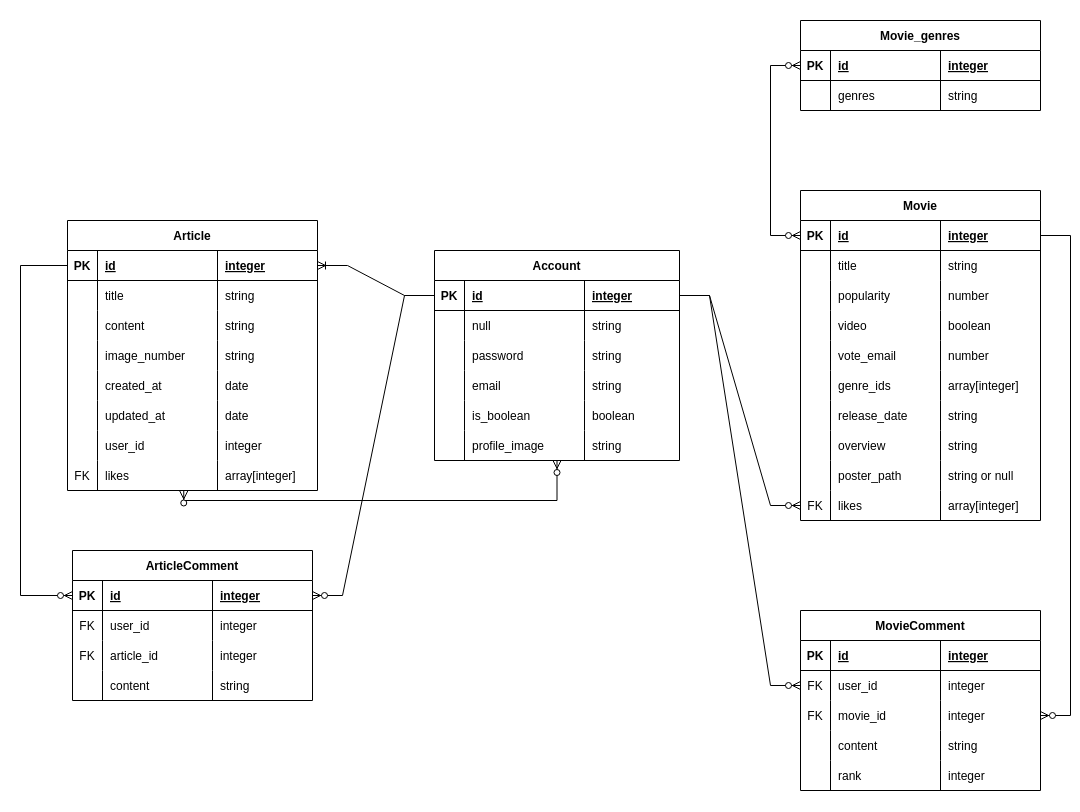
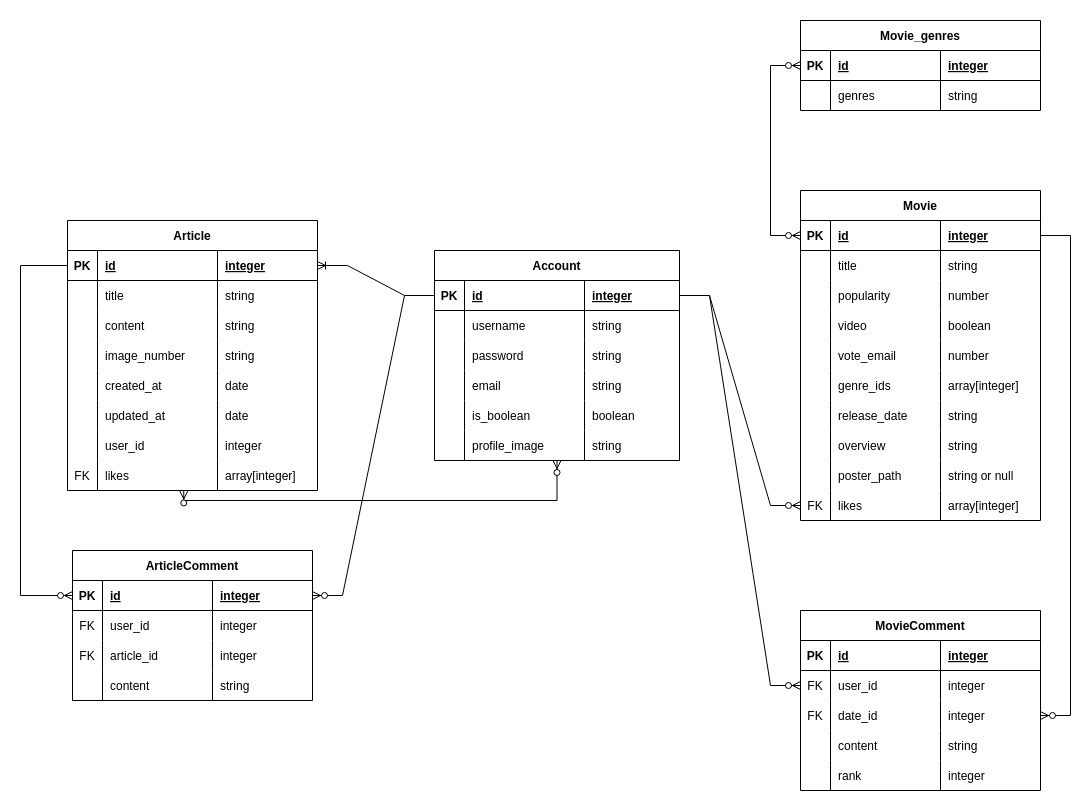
(482, 326) -> (499, 326)
(862, 716) -> (860, 716)
